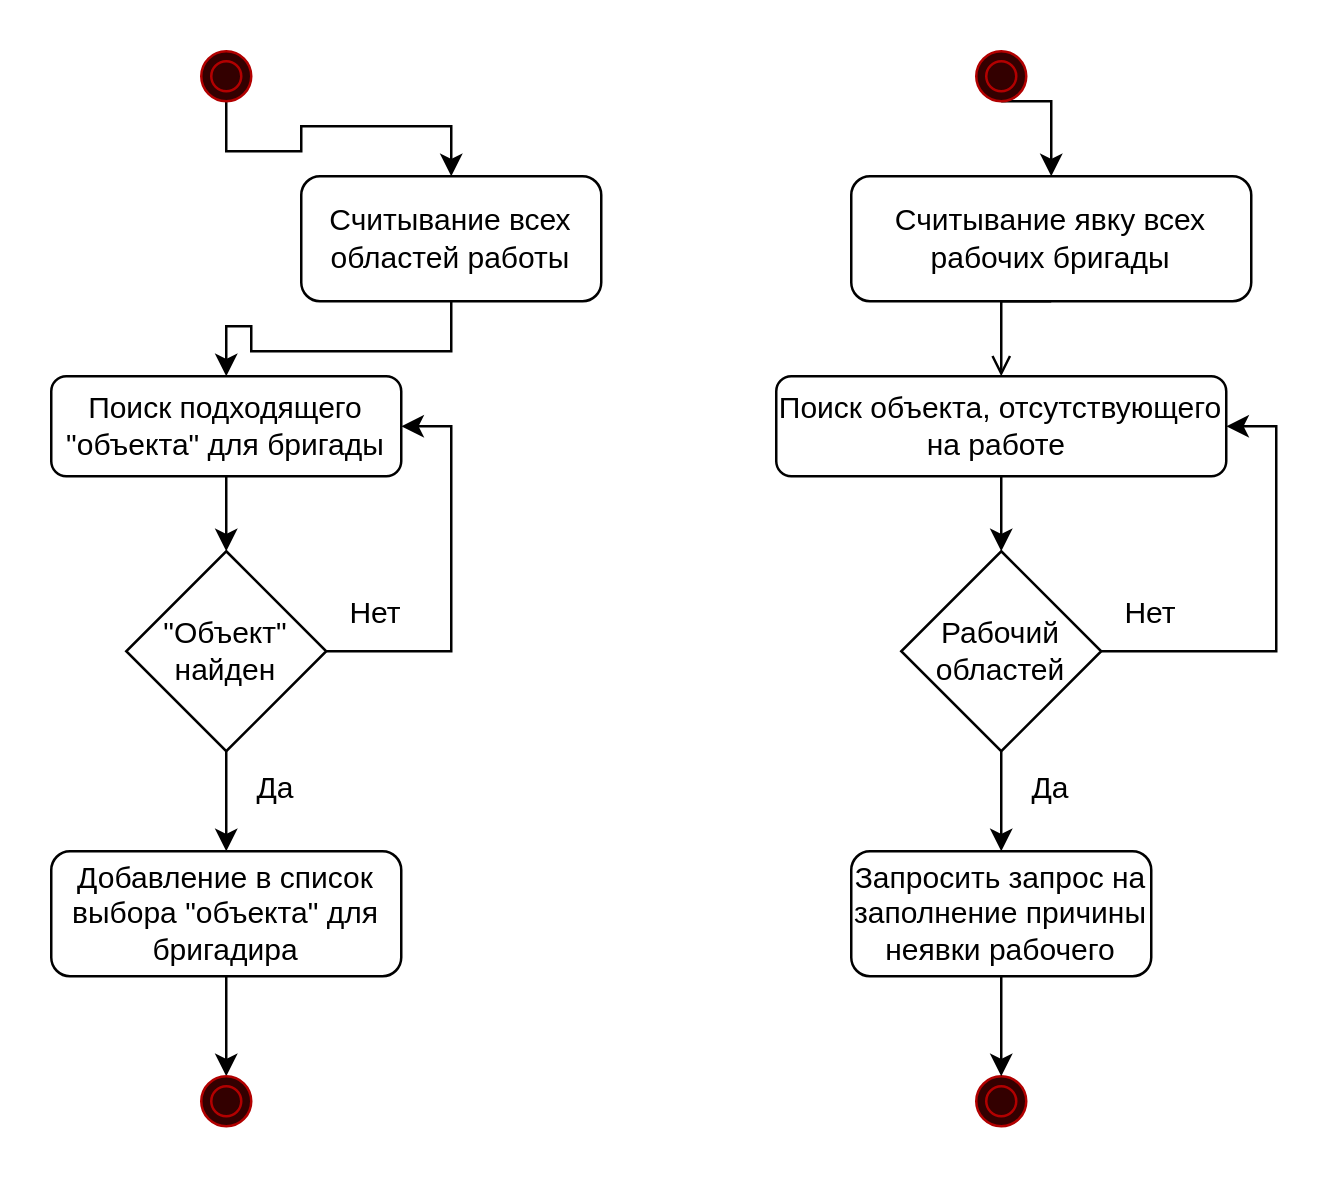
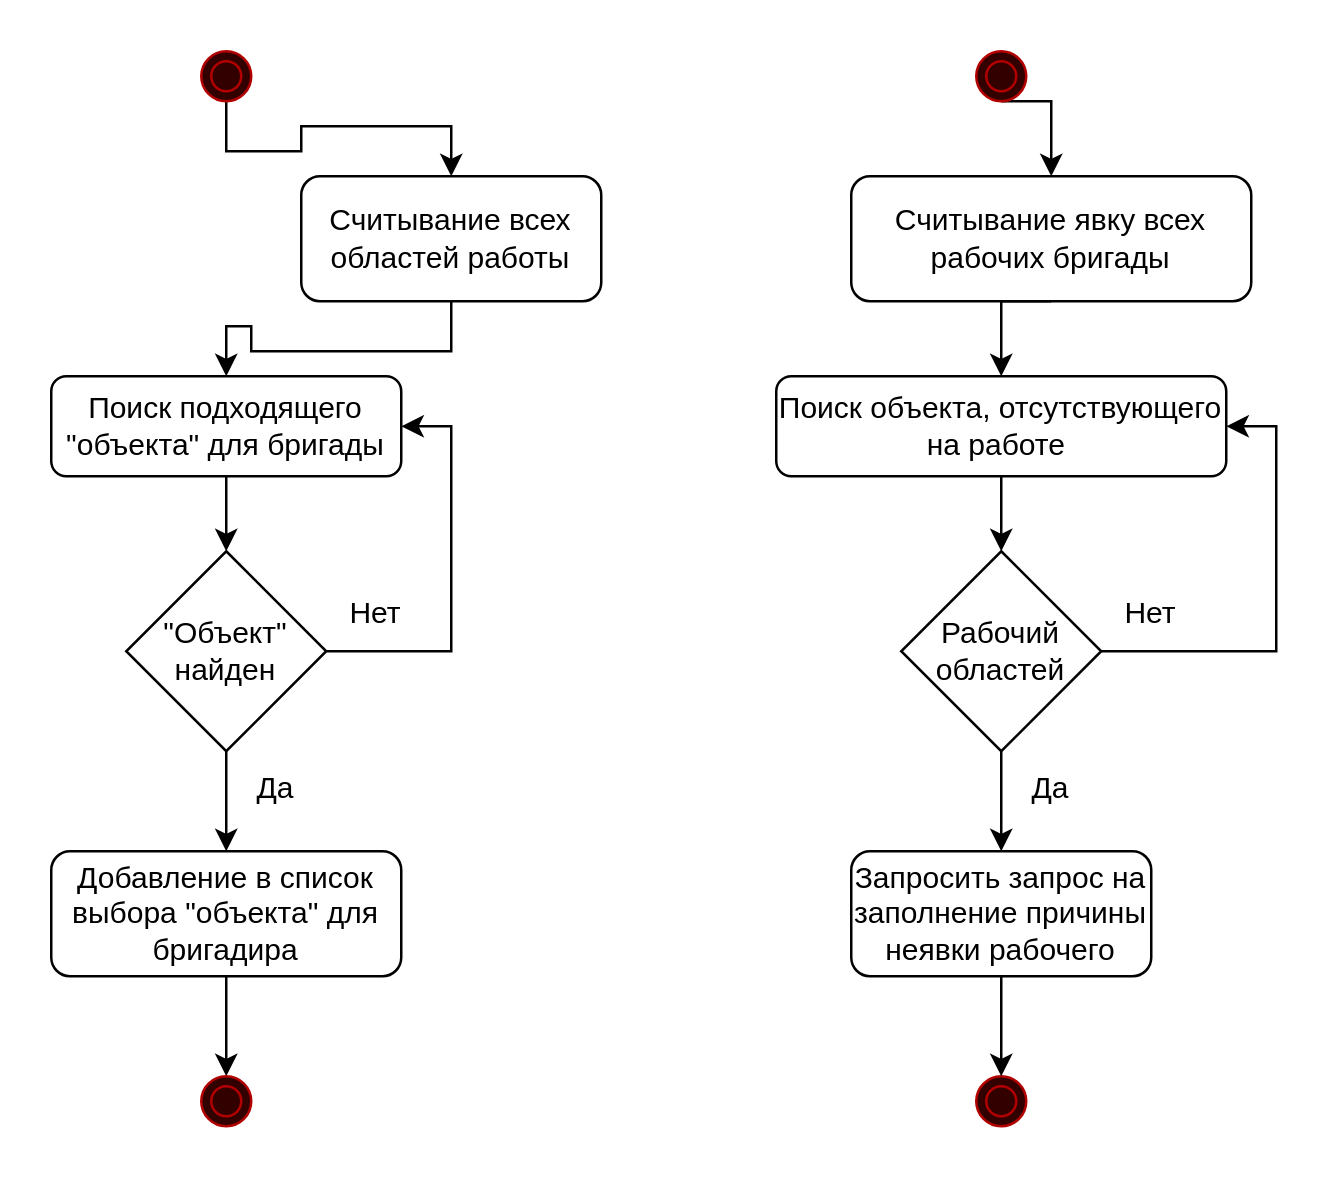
(1001, 362) -> (1001, 358)
